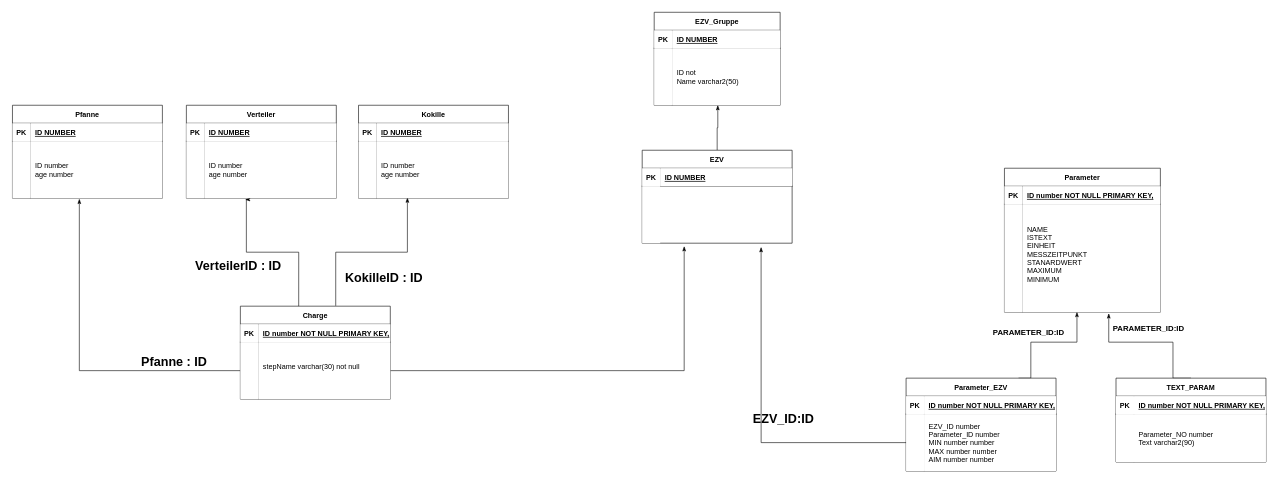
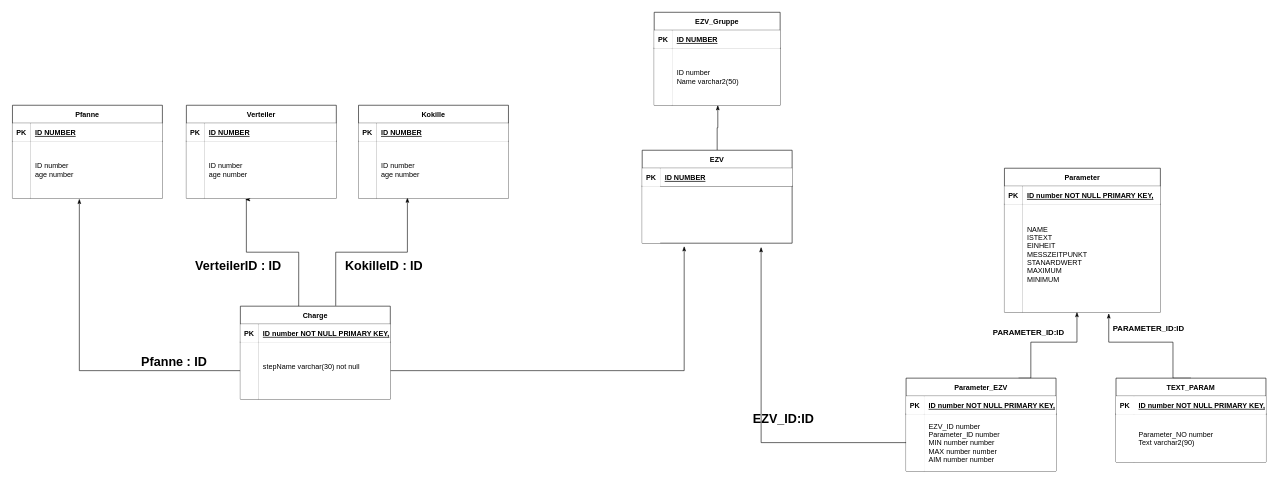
(688, 73) -> (694, 73)
(399, 282) -> (399, 270)
